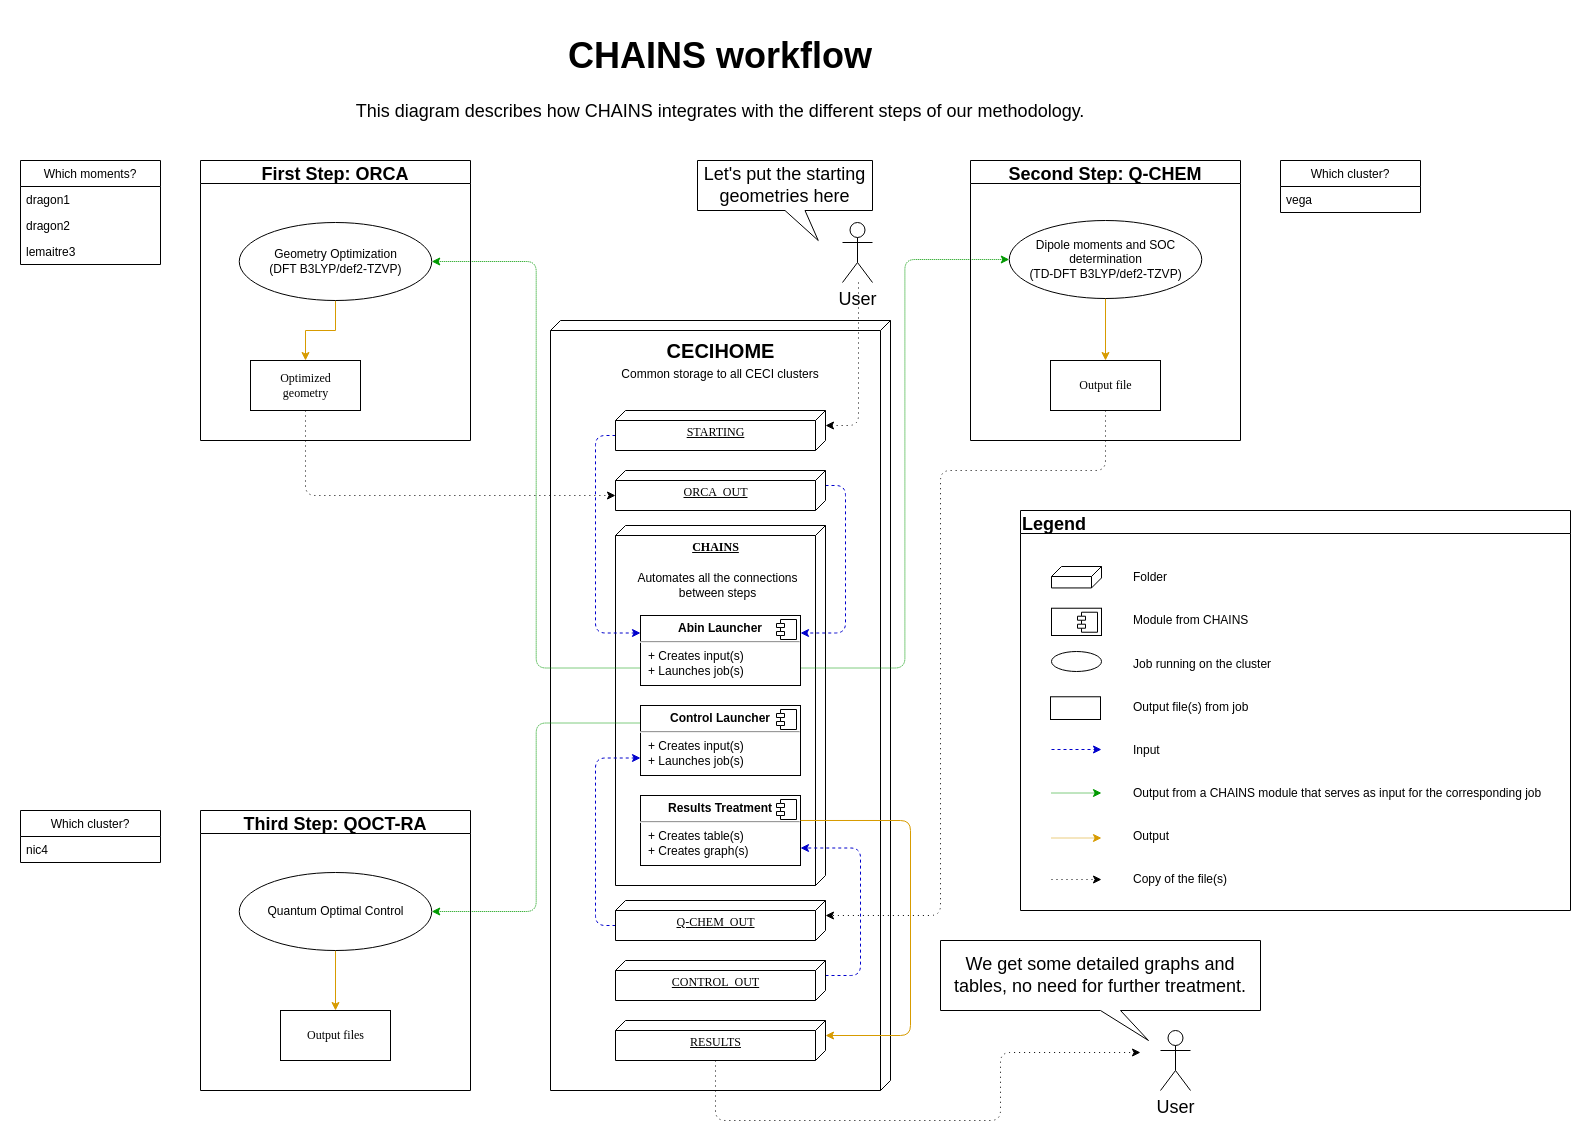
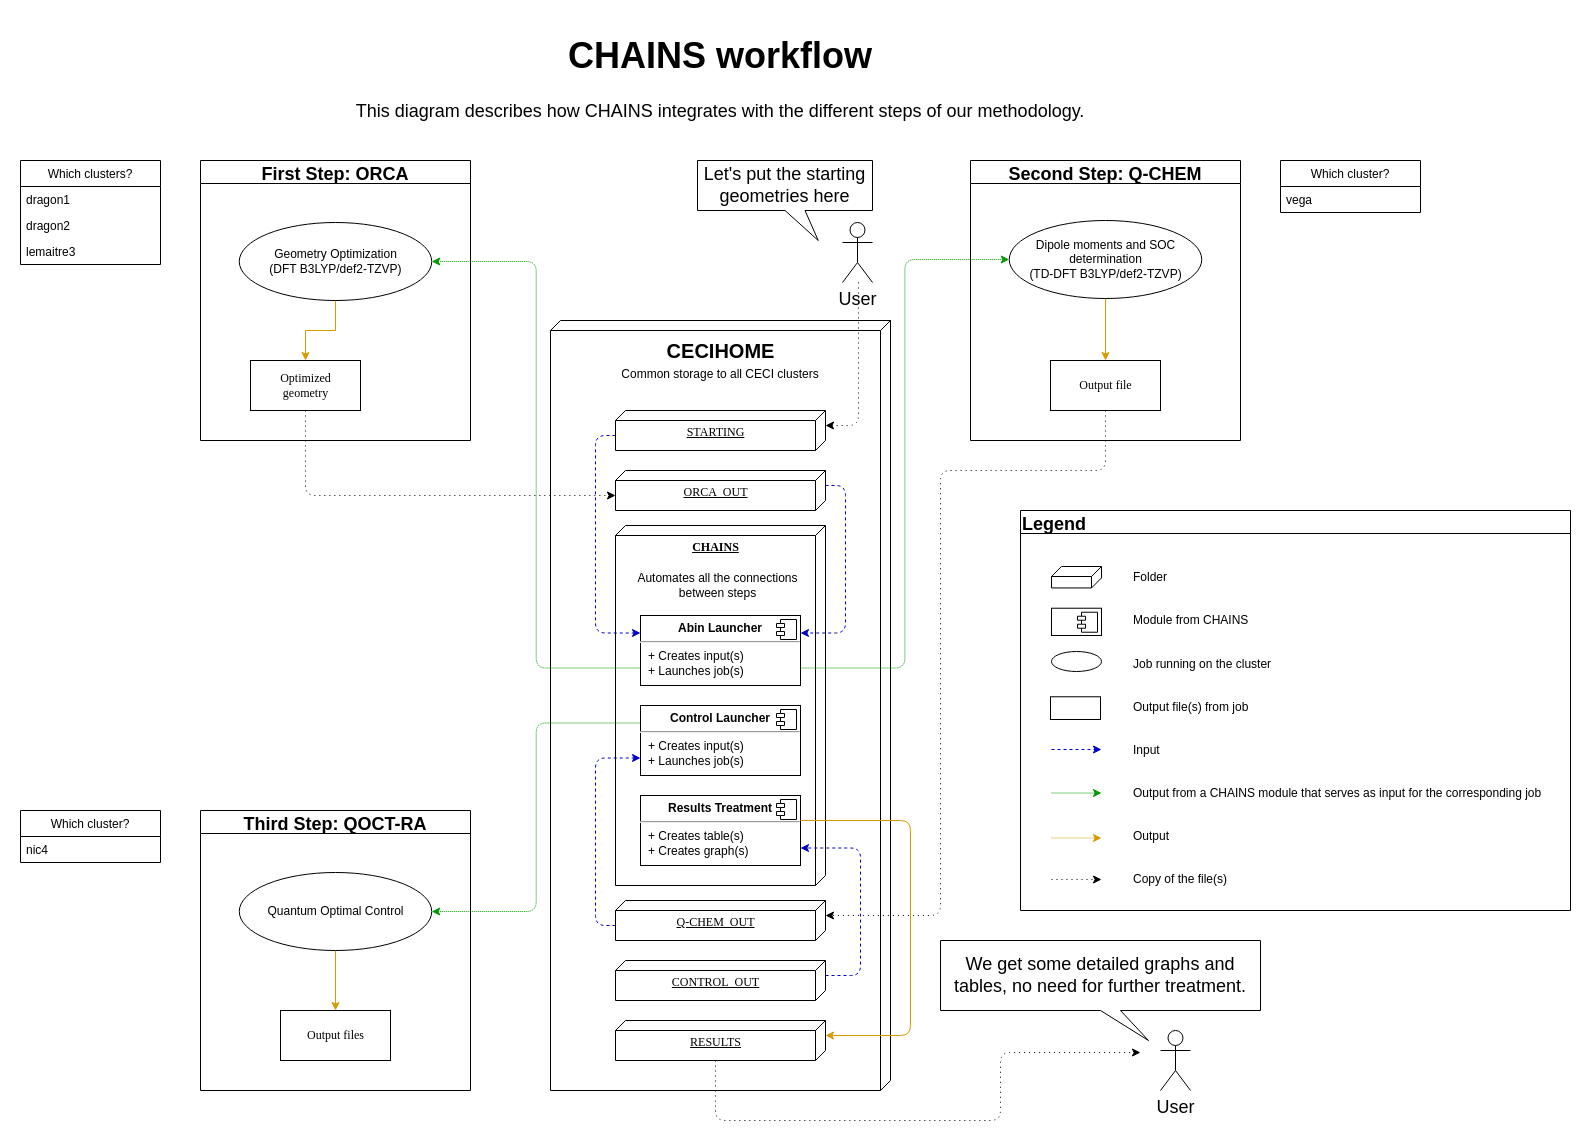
(90, 174) -> (90, 174)
